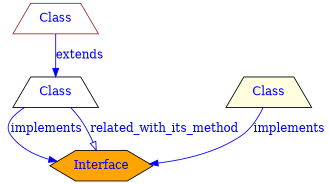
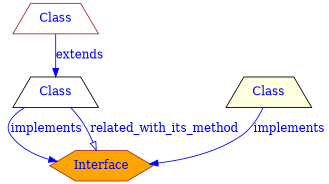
(101, 166) -> (101, 166)
